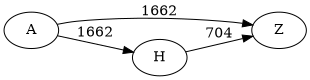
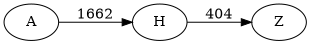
(150, 18) -> none
(219, 34) -> (219, 15)
